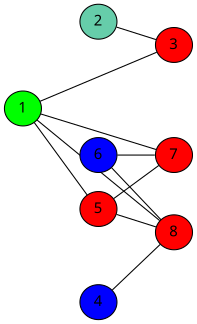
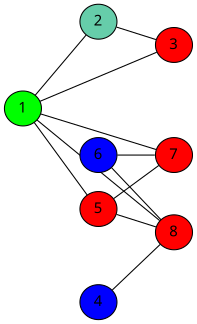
none -> (61, 65)
